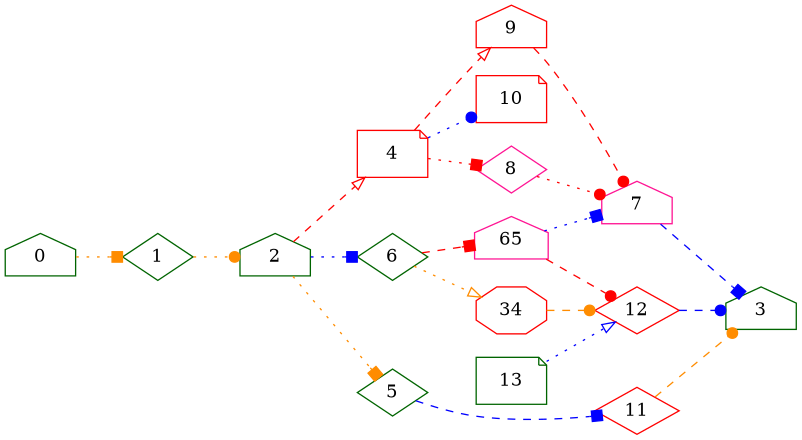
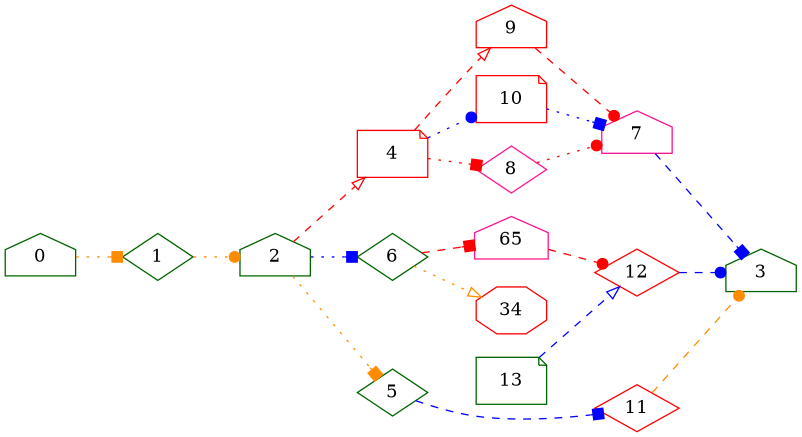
(567, 225) -> (569, 115)
(565, 310) -> none
(575, 345) -> (574, 326)
